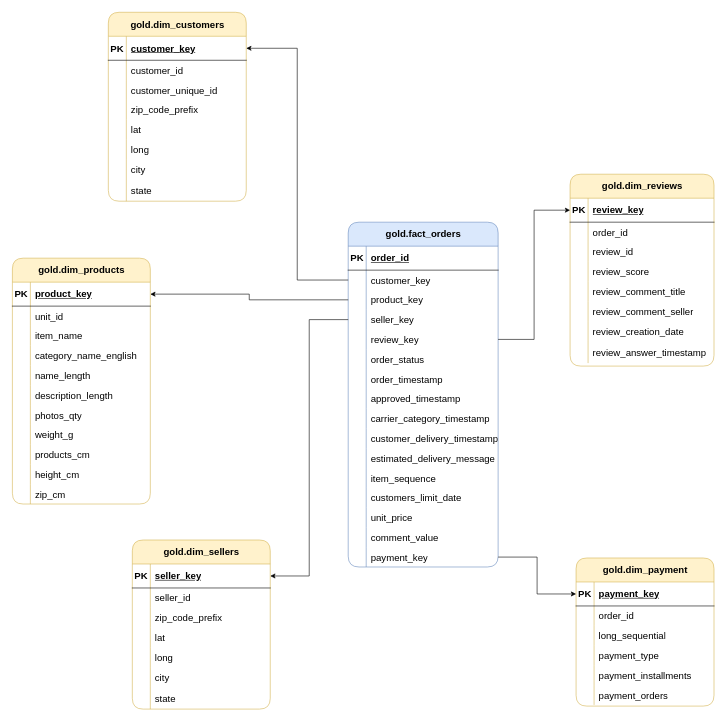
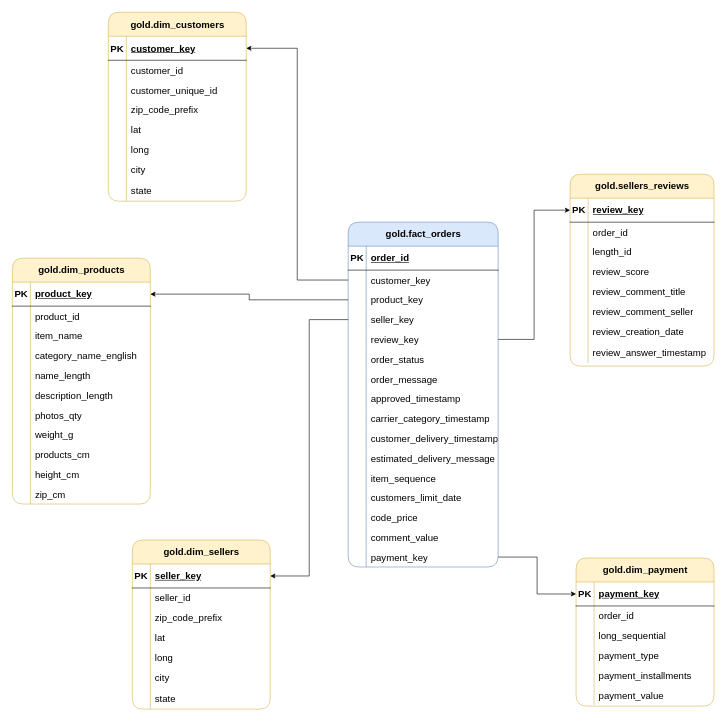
(643, 186) -> (643, 186)
(615, 252) -> (615, 252)
(51, 317) -> (61, 317)
(410, 380) -> (406, 380)
(395, 518) -> (397, 518)
(637, 696) -> (633, 696)
